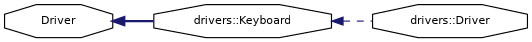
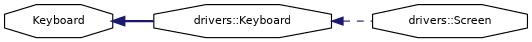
(59, 21) -> (59, 21)
(450, 21) -> (450, 21)
